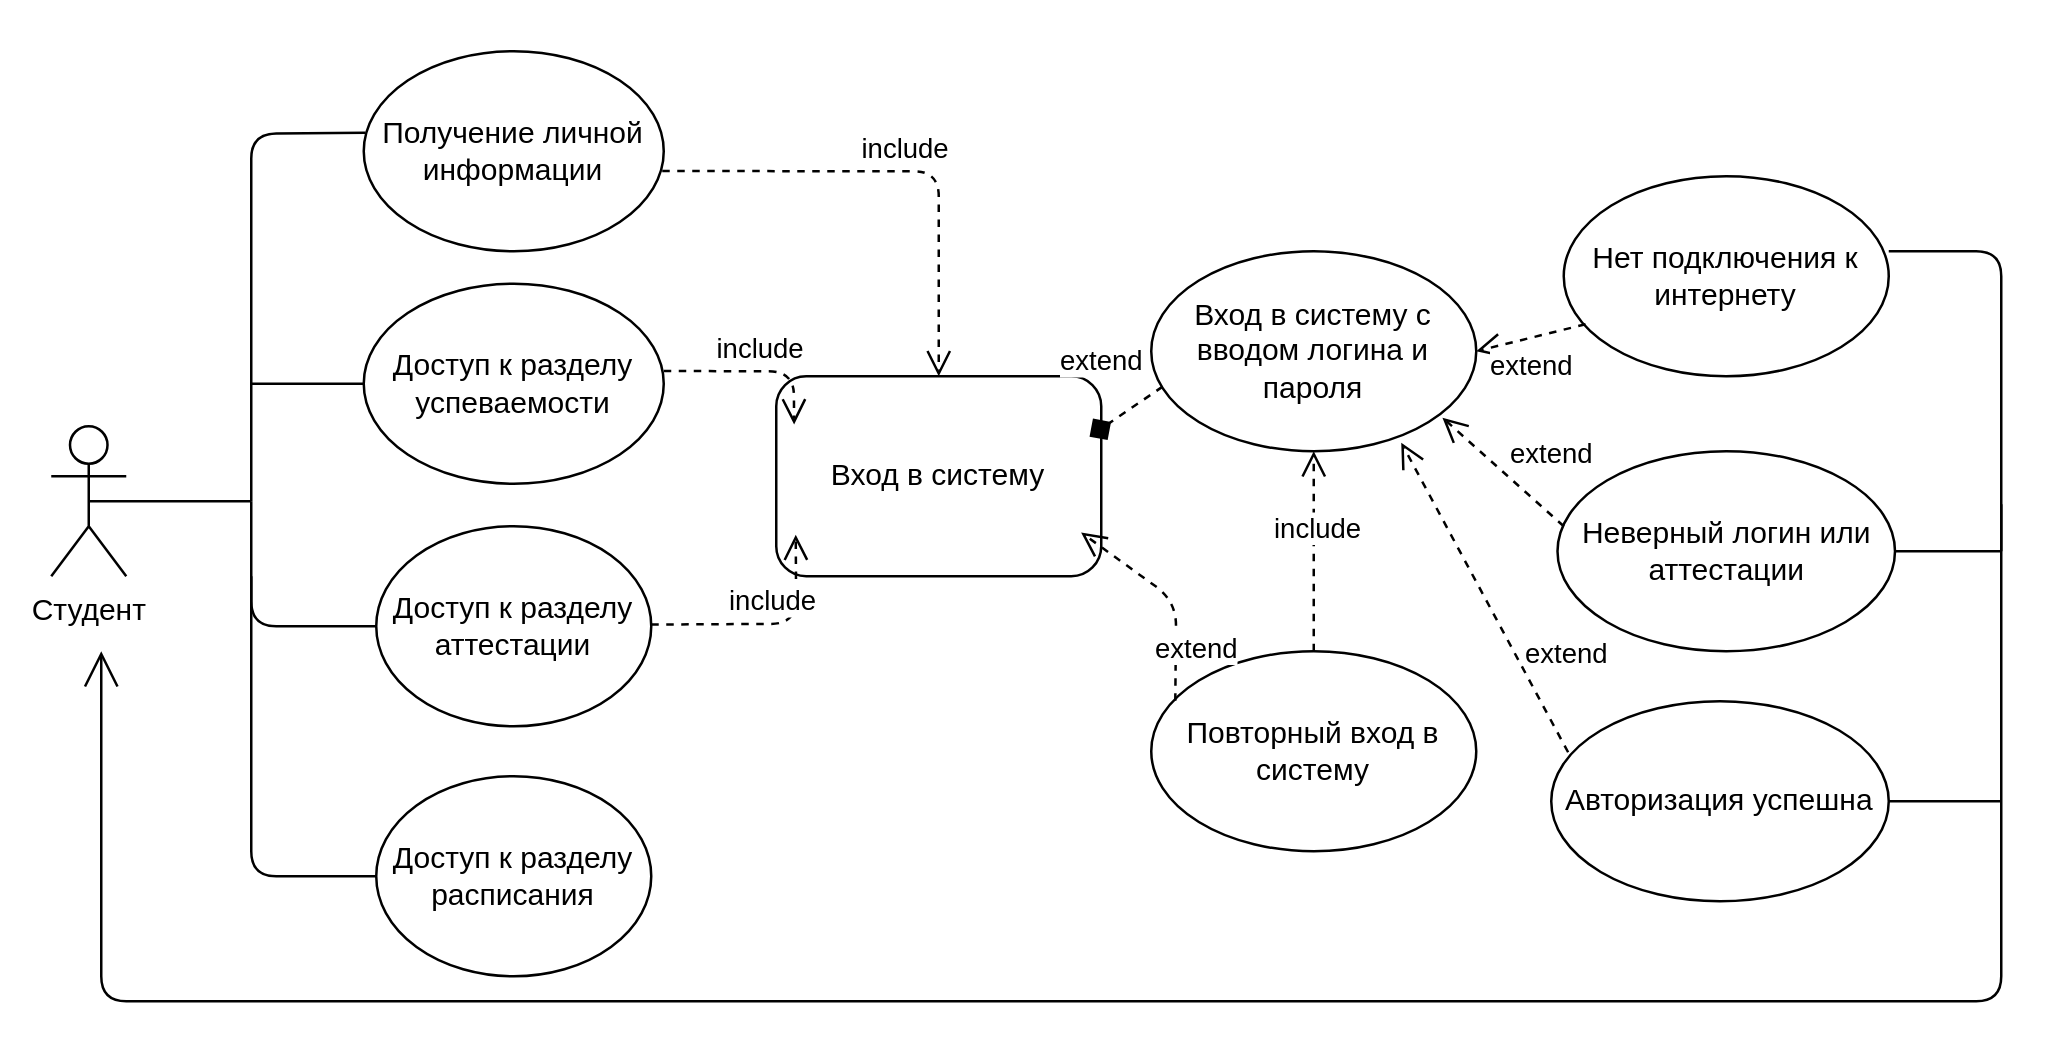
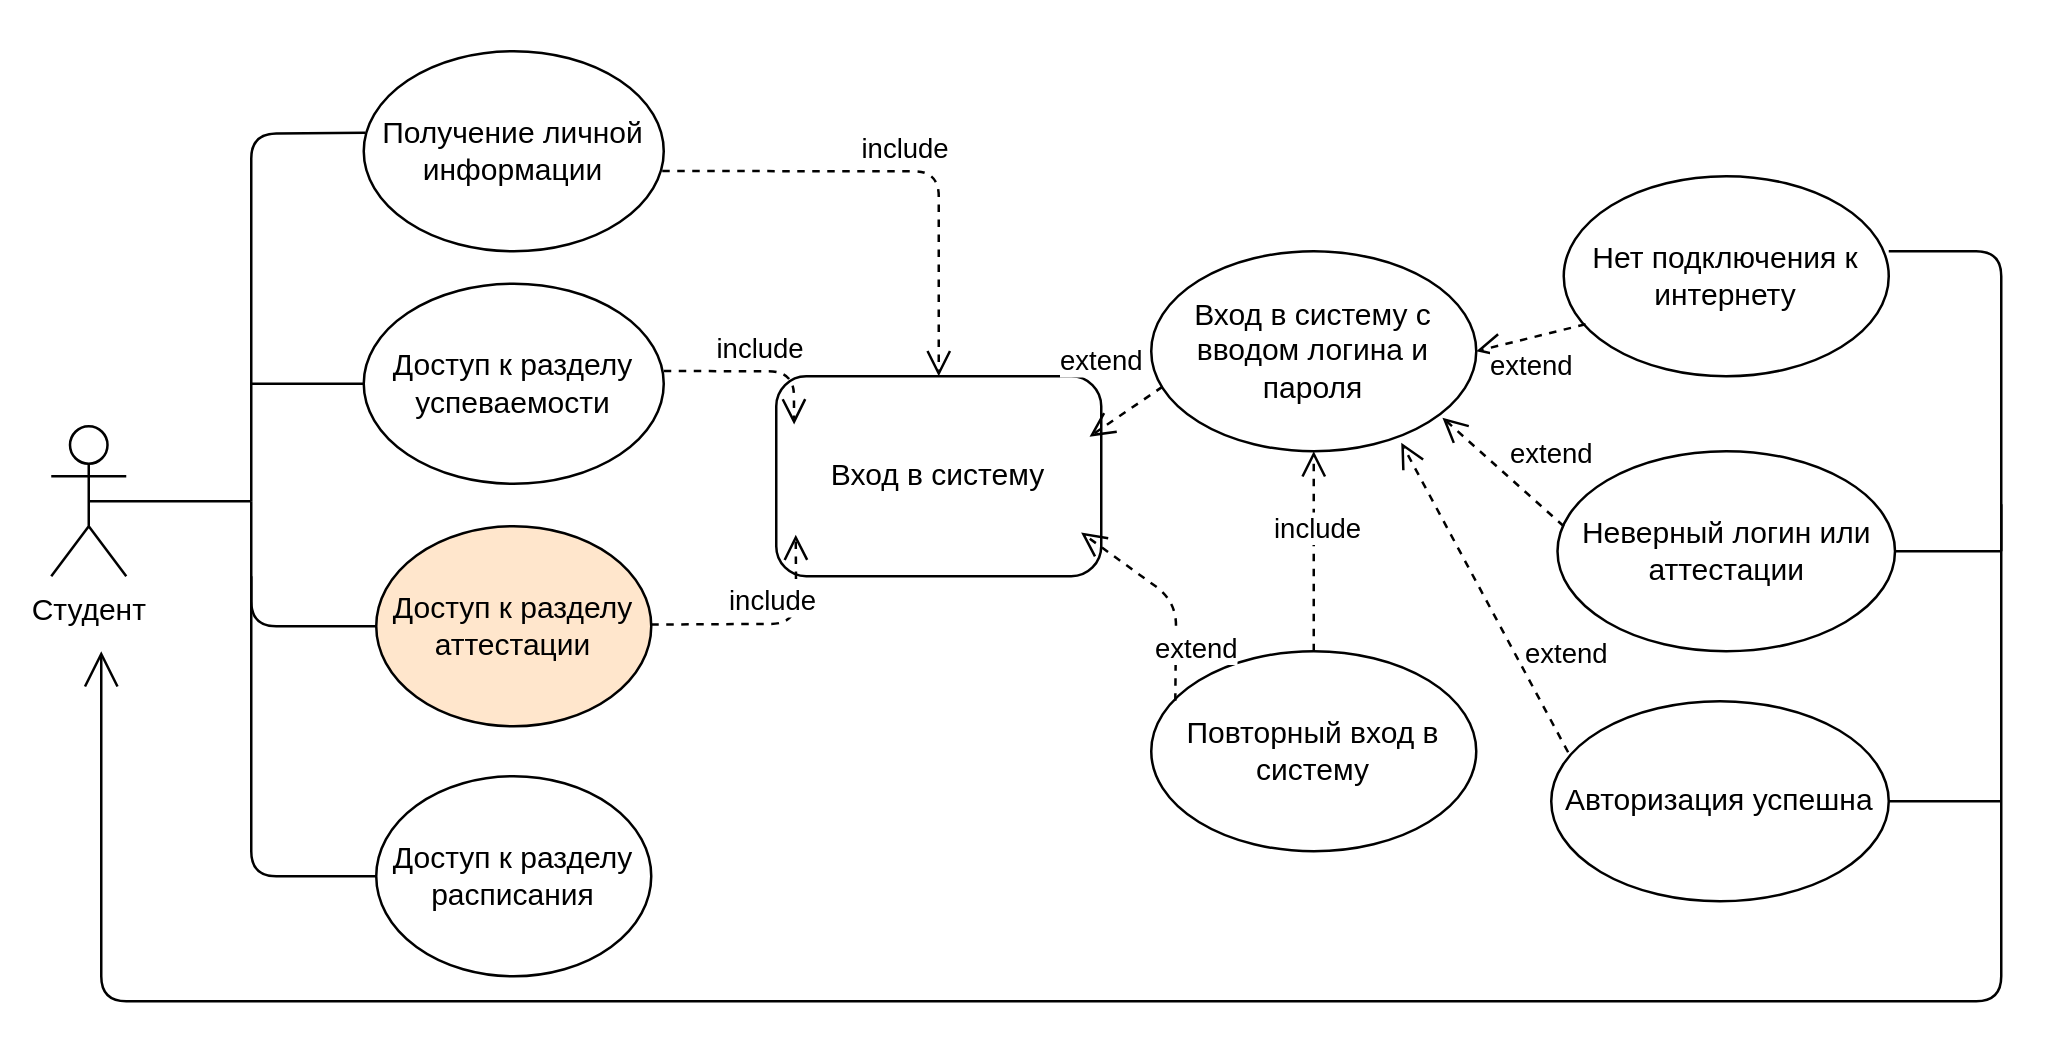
(1110, 422) -> (1103, 427)
(514, 626) -> (514, 626)
